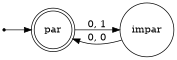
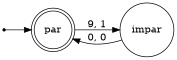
(97, 25) -> (97, 25)
